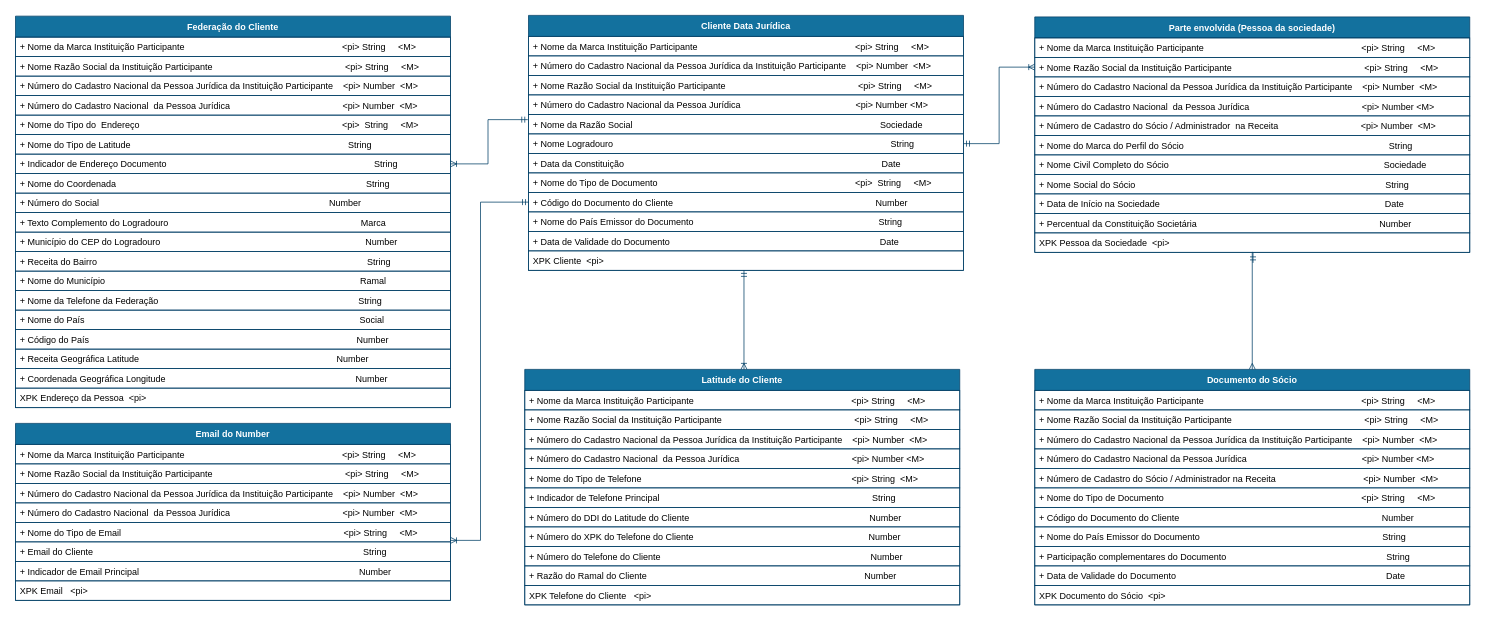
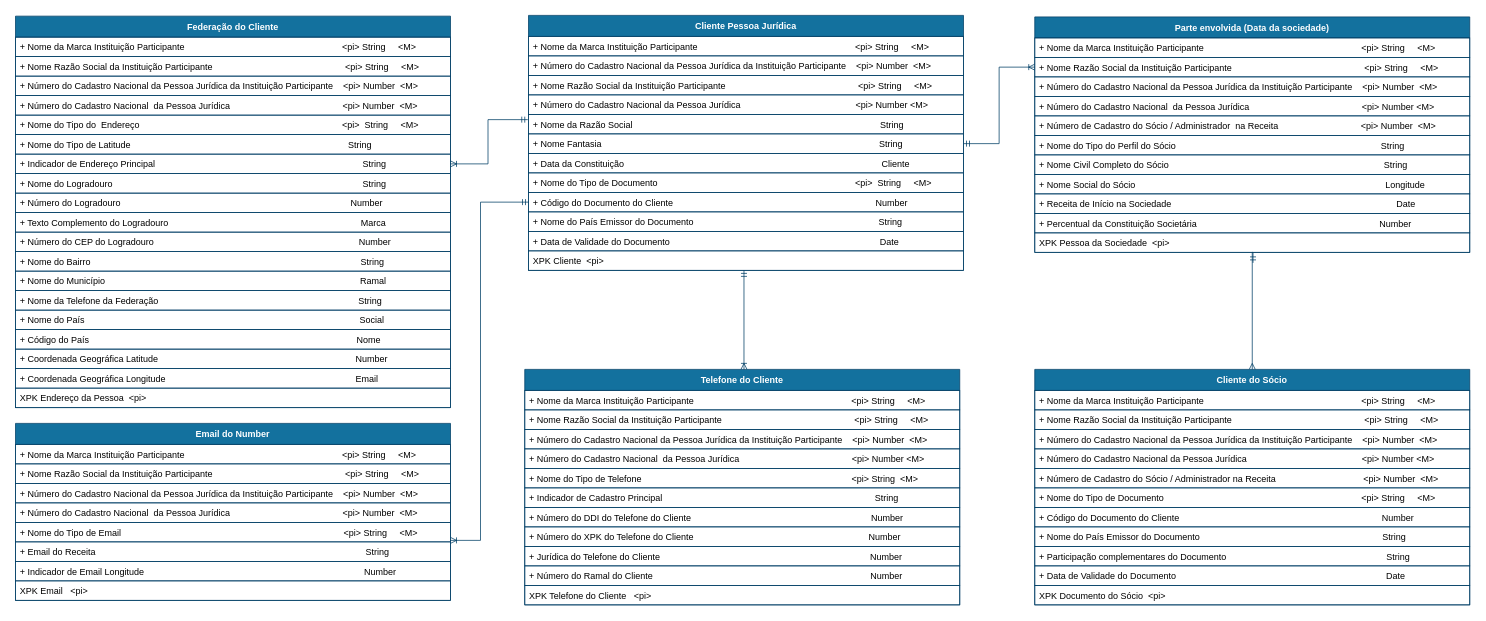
(746, 26) -> (746, 26)
(1252, 28) -> (1252, 28)
(795, 125) -> (787, 125)
(802, 144) -> (796, 144)
(1285, 146) -> (1282, 146)
(272, 164) -> (268, 164)
(792, 164) -> (797, 164)
(1291, 165) -> (1283, 165)
(274, 184) -> (274, 184)
(1293, 185) -> (1301, 185)
(252, 203) -> (265, 203)
(1288, 204) -> (1294, 204)
(266, 242) -> (261, 242)
(284, 262) -> (278, 262)
(278, 340) -> (273, 340)
(254, 359) -> (263, 359)
(259, 379) -> (254, 379)
(742, 380) -> (742, 380)
(1252, 380) -> (1252, 380)
(780, 498) -> (782, 498)
(767, 518) -> (767, 518)
(280, 552) -> (281, 552)
(775, 557) -> (779, 557)
(269, 572) -> (271, 572)
(771, 576) -> (774, 576)
